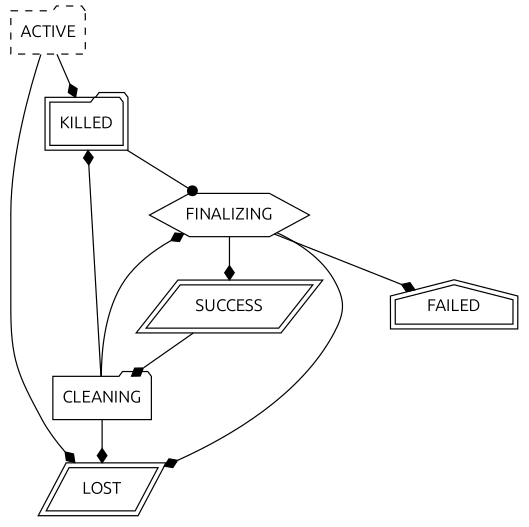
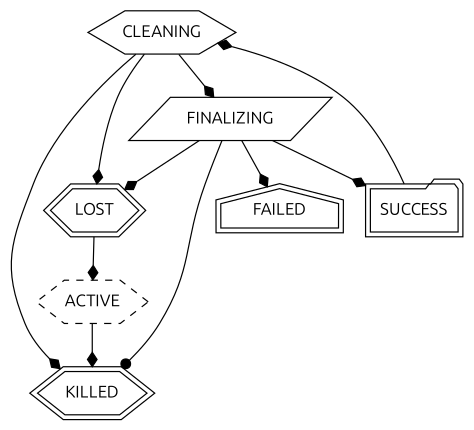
(48, 32) -> (92, 302)
(86, 124) -> (92, 393)
(158, 169) -> (187, 256)
(229, 215) -> (230, 119)
(11, 258) -> (94, 251)
(229, 306) -> (414, 210)
(102, 398) -> (162, 32)
(102, 489) -> (95, 210)
